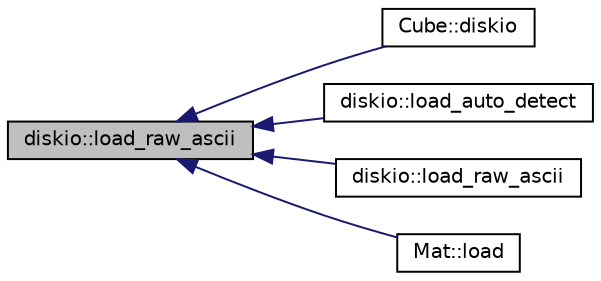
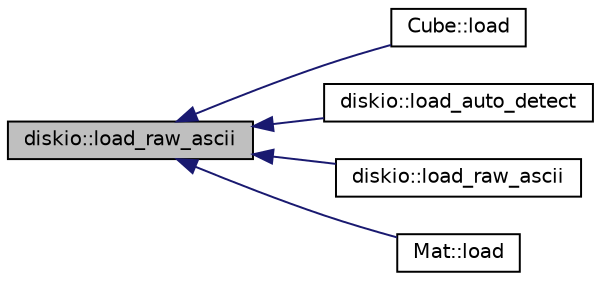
(459, 28) -> (459, 28)
